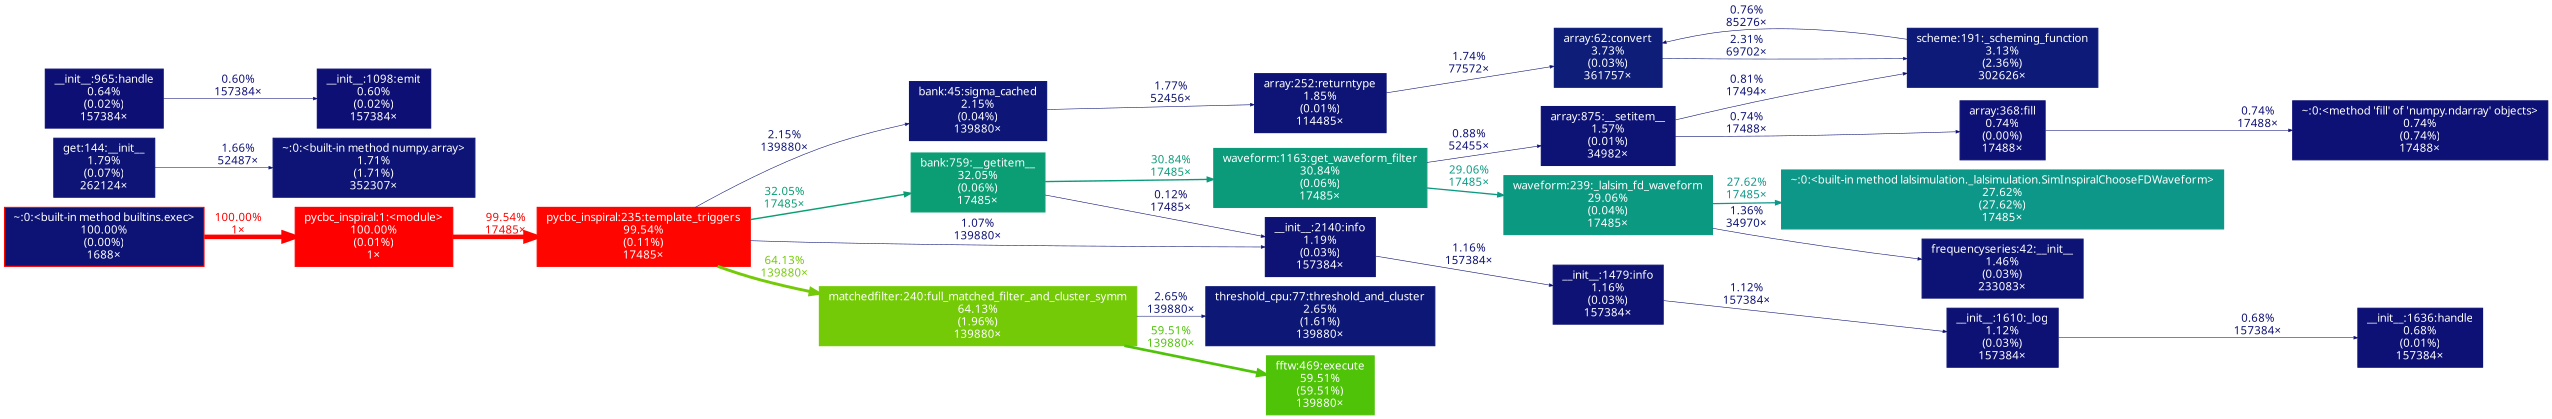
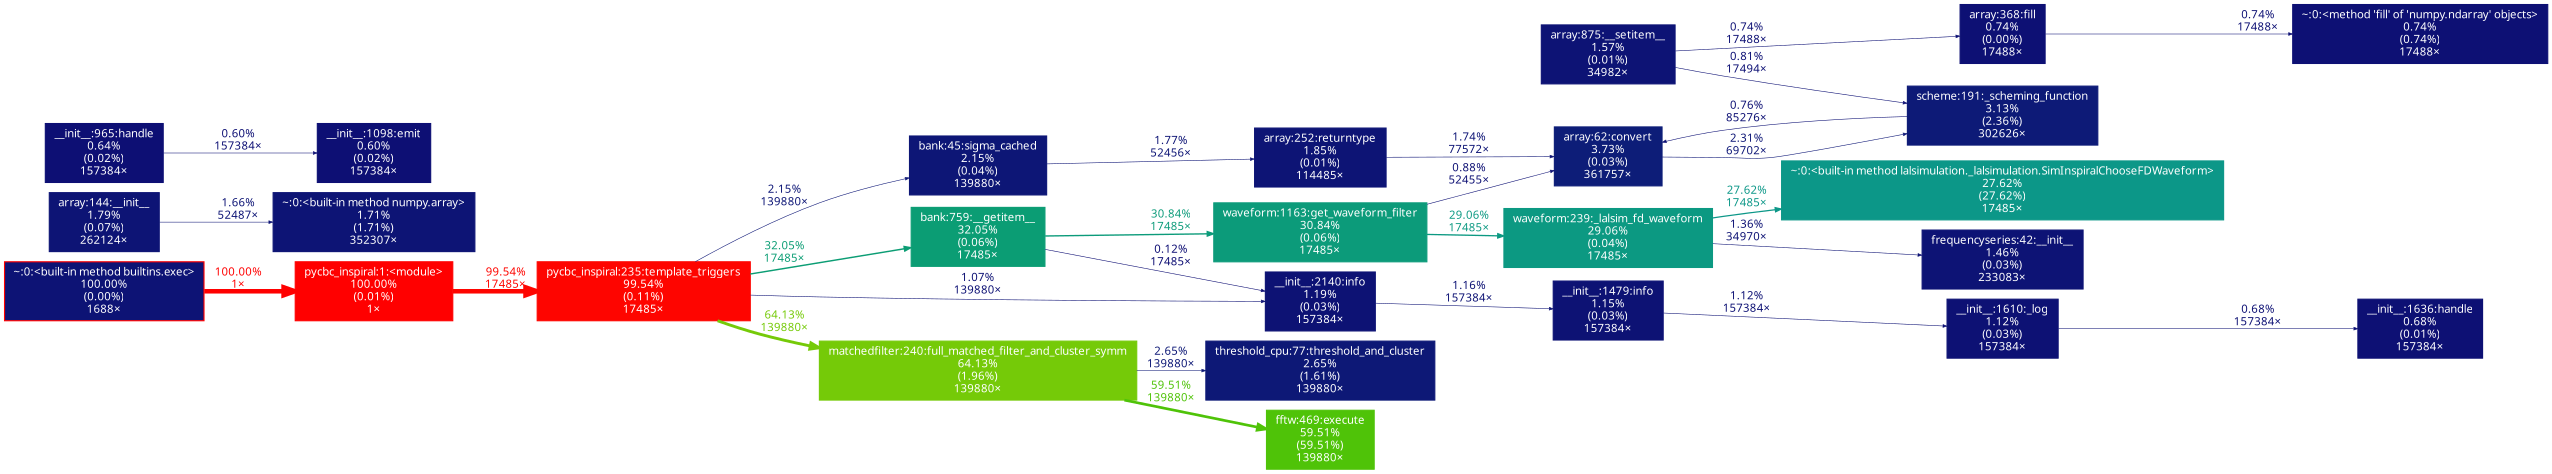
(1482, 154) -> (1489, 188)
(104, 168) -> (104, 222)
(1608, 295) -> (1608, 311)
